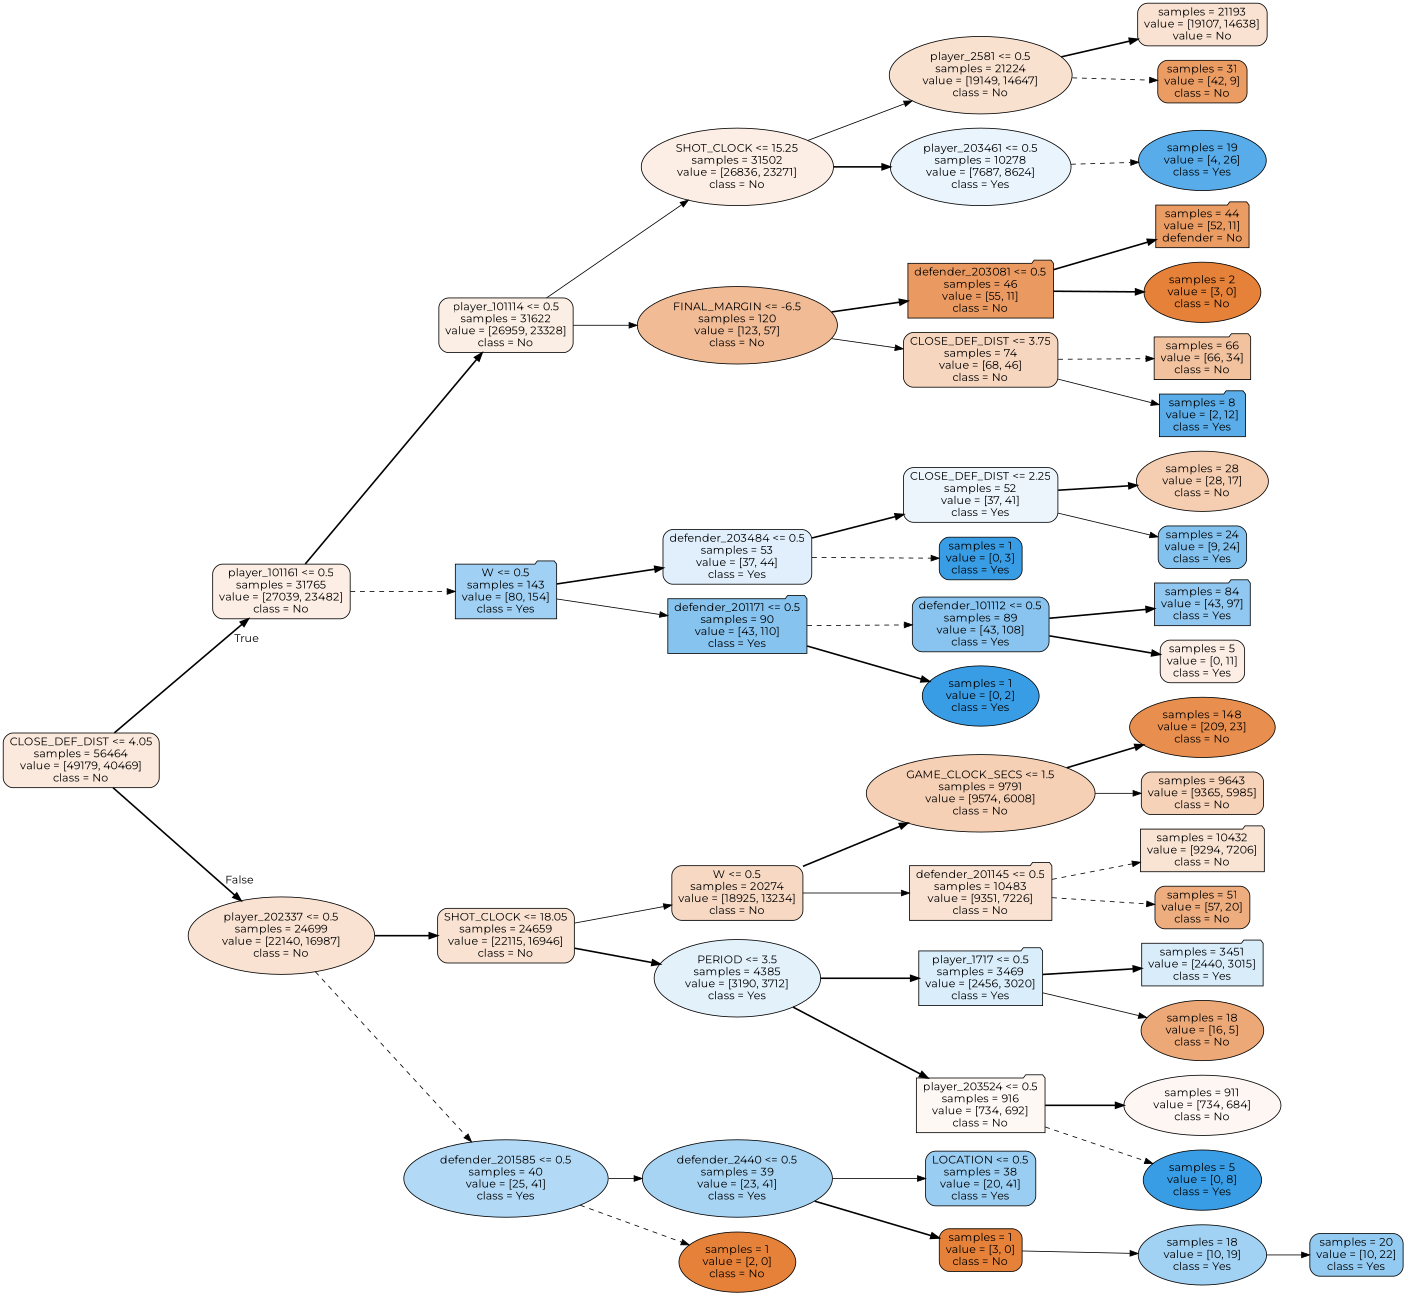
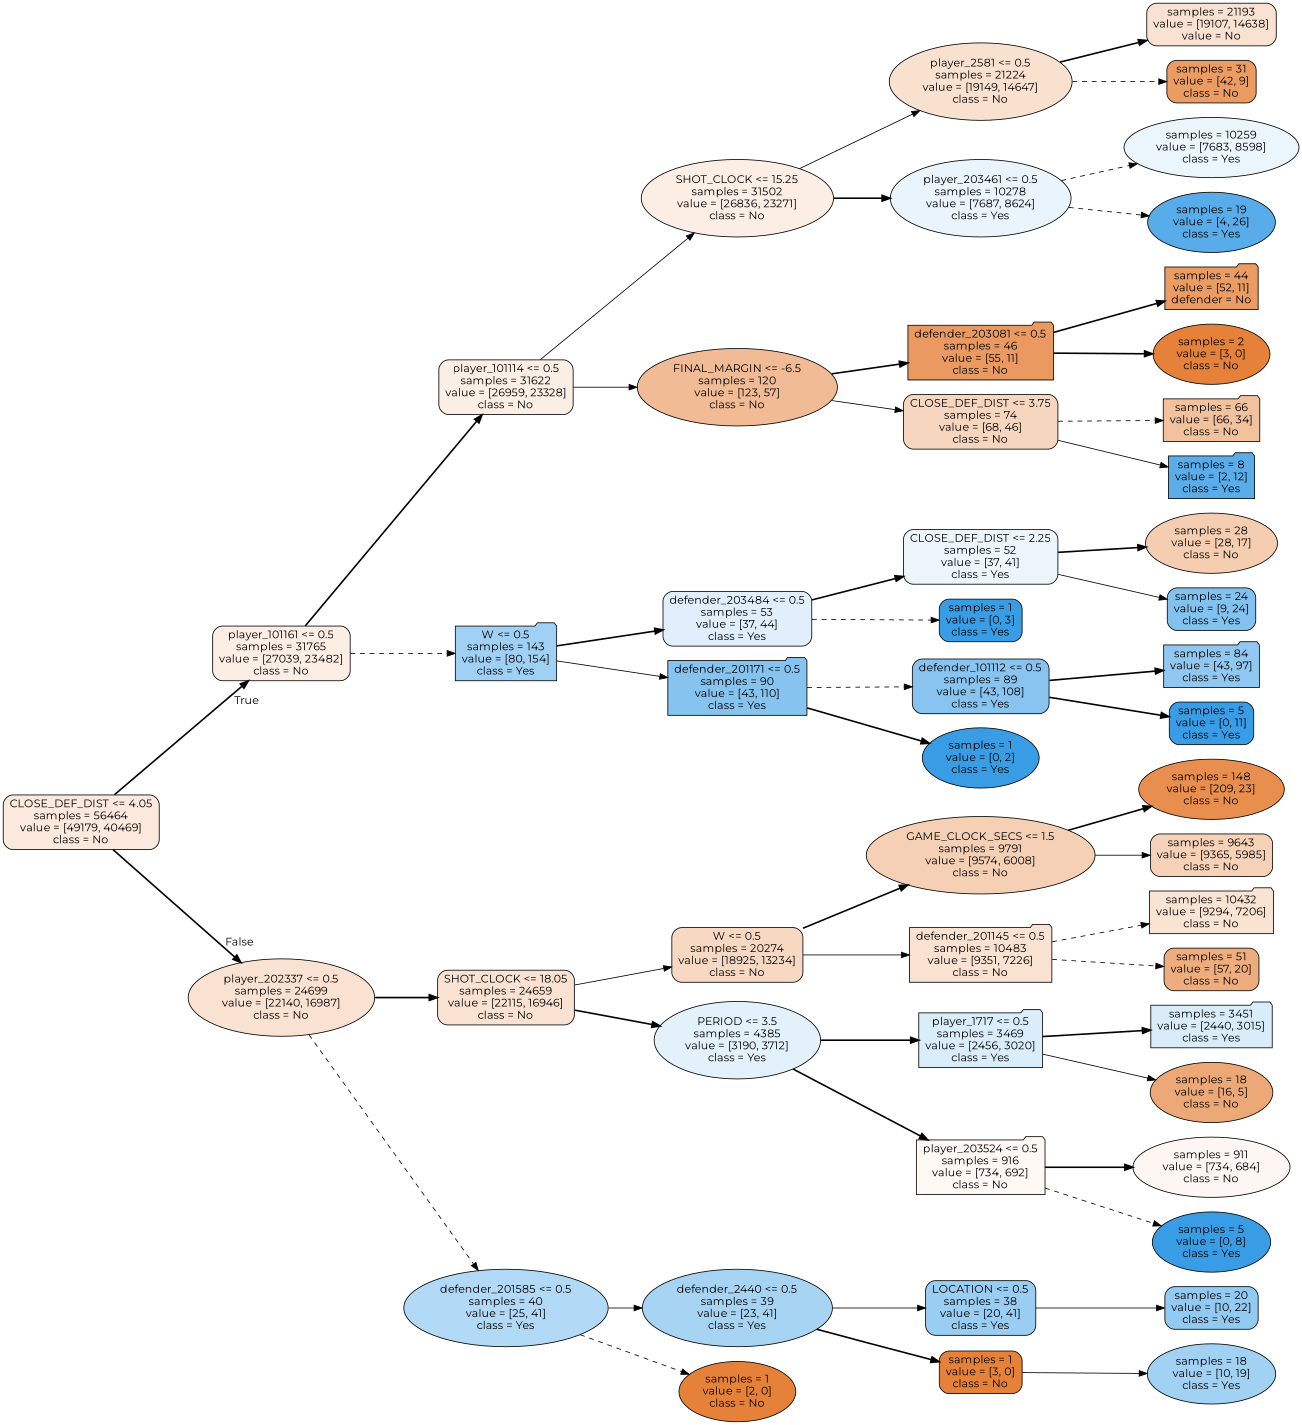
none -> (1211, 148)
(1202, 661) -> (1211, 723)
(1284, 1255) -> (1096, 1308)
